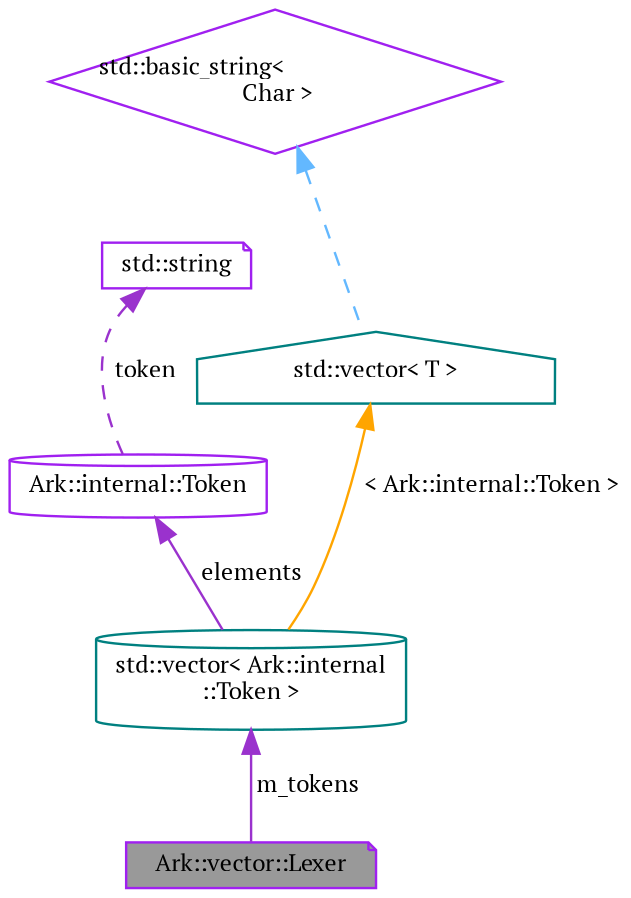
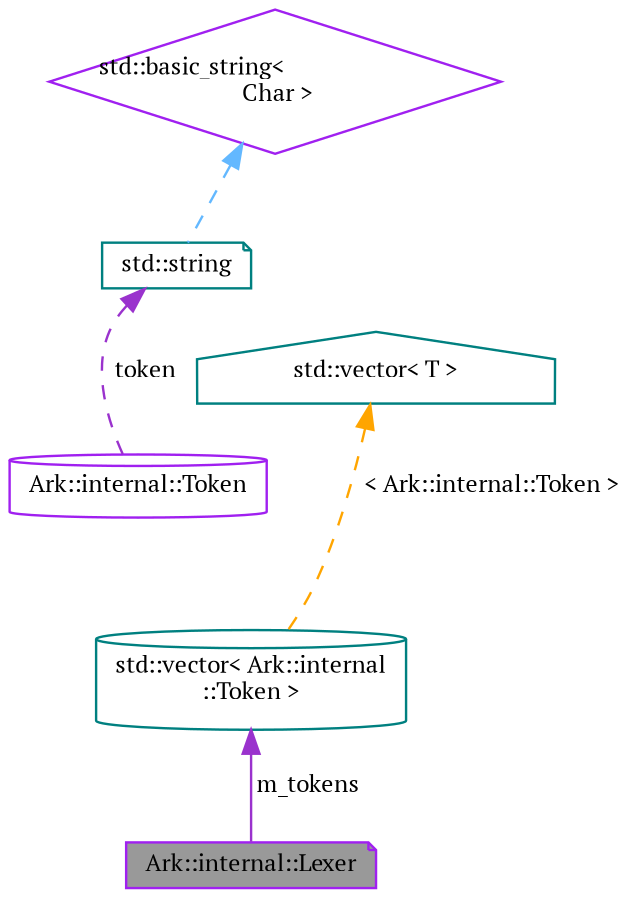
(334, 252) -> (209, 204)
(177, 266) -> (177, 266)
(336, 532) -> (336, 532)
(195, 584) -> none
(251, 865) -> (251, 865)
